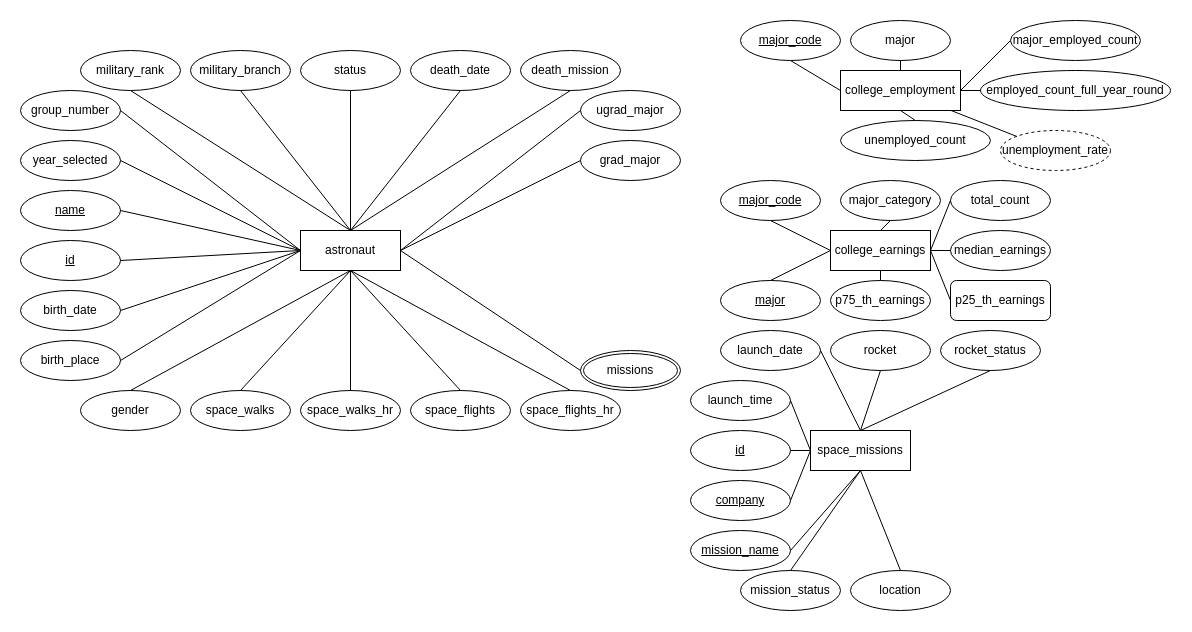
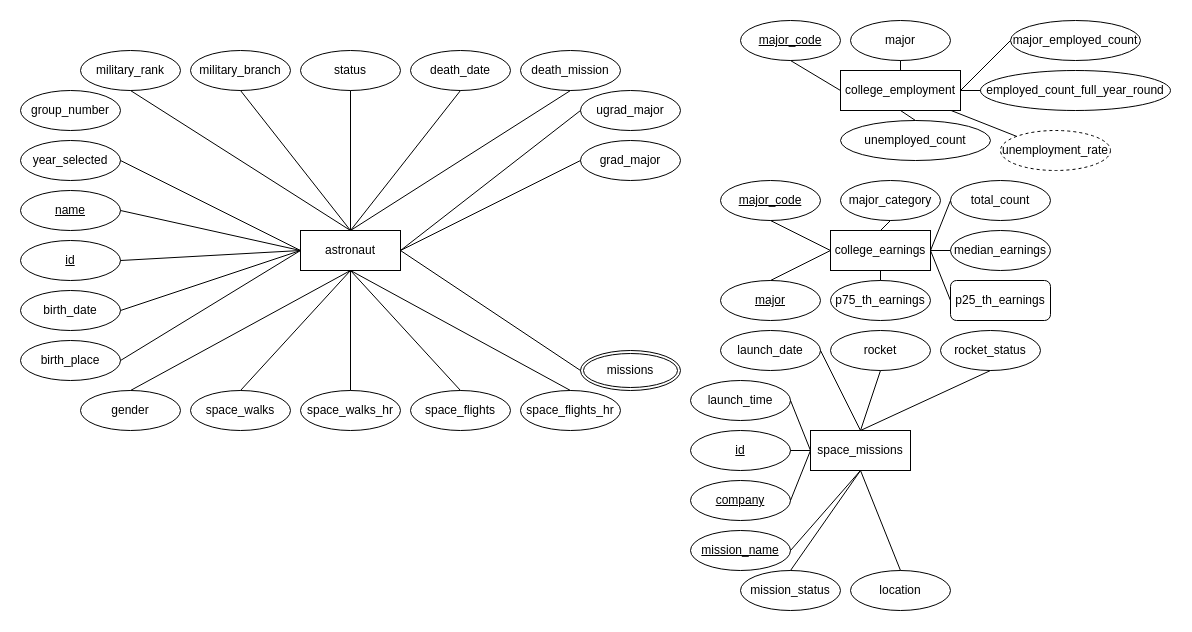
(208, 179) -> none
